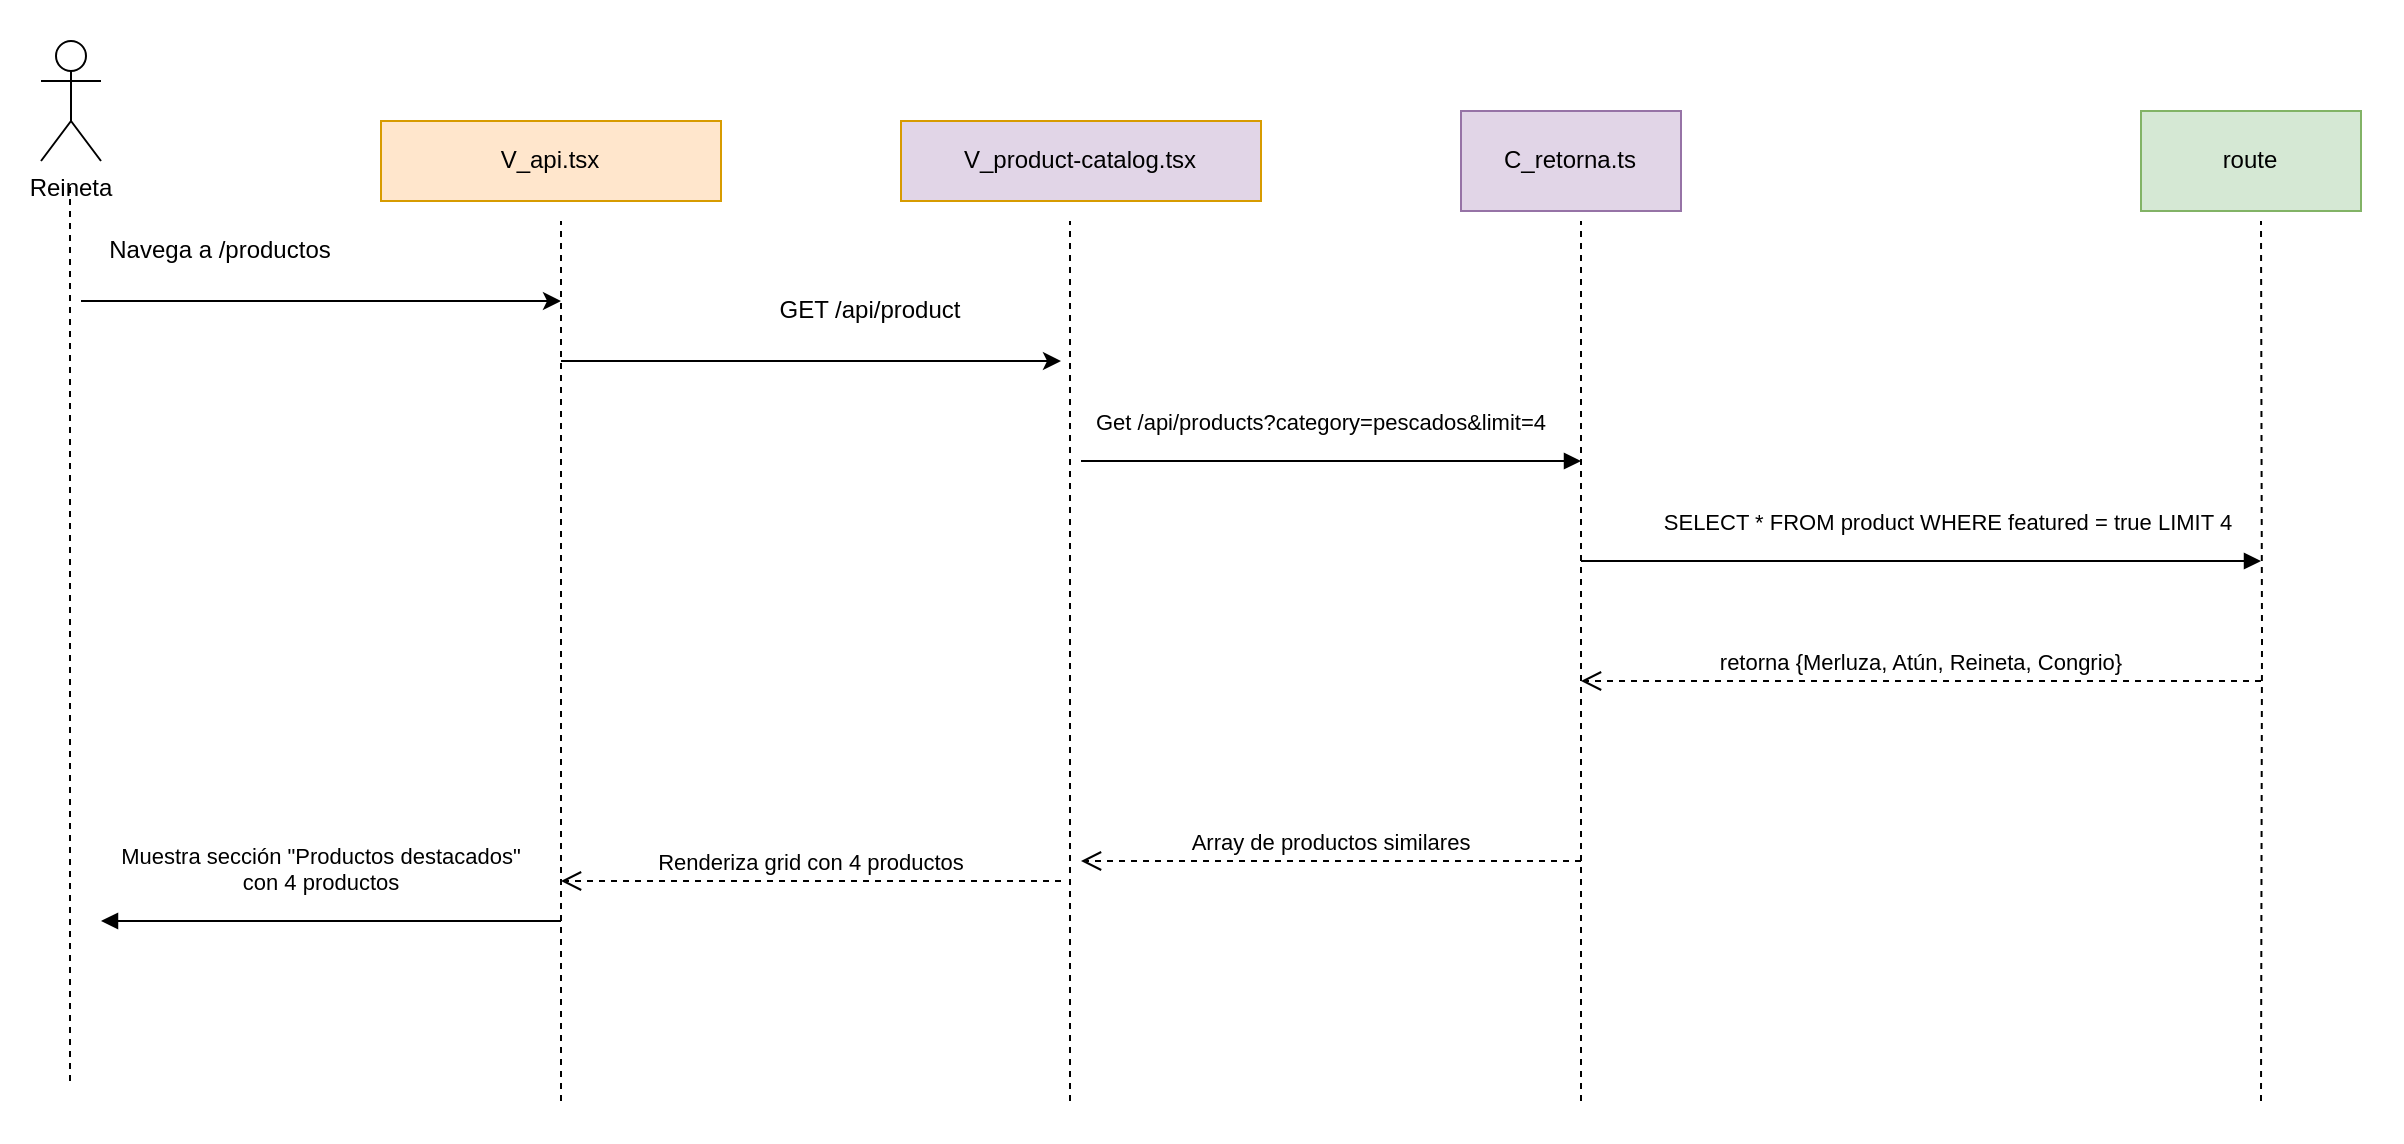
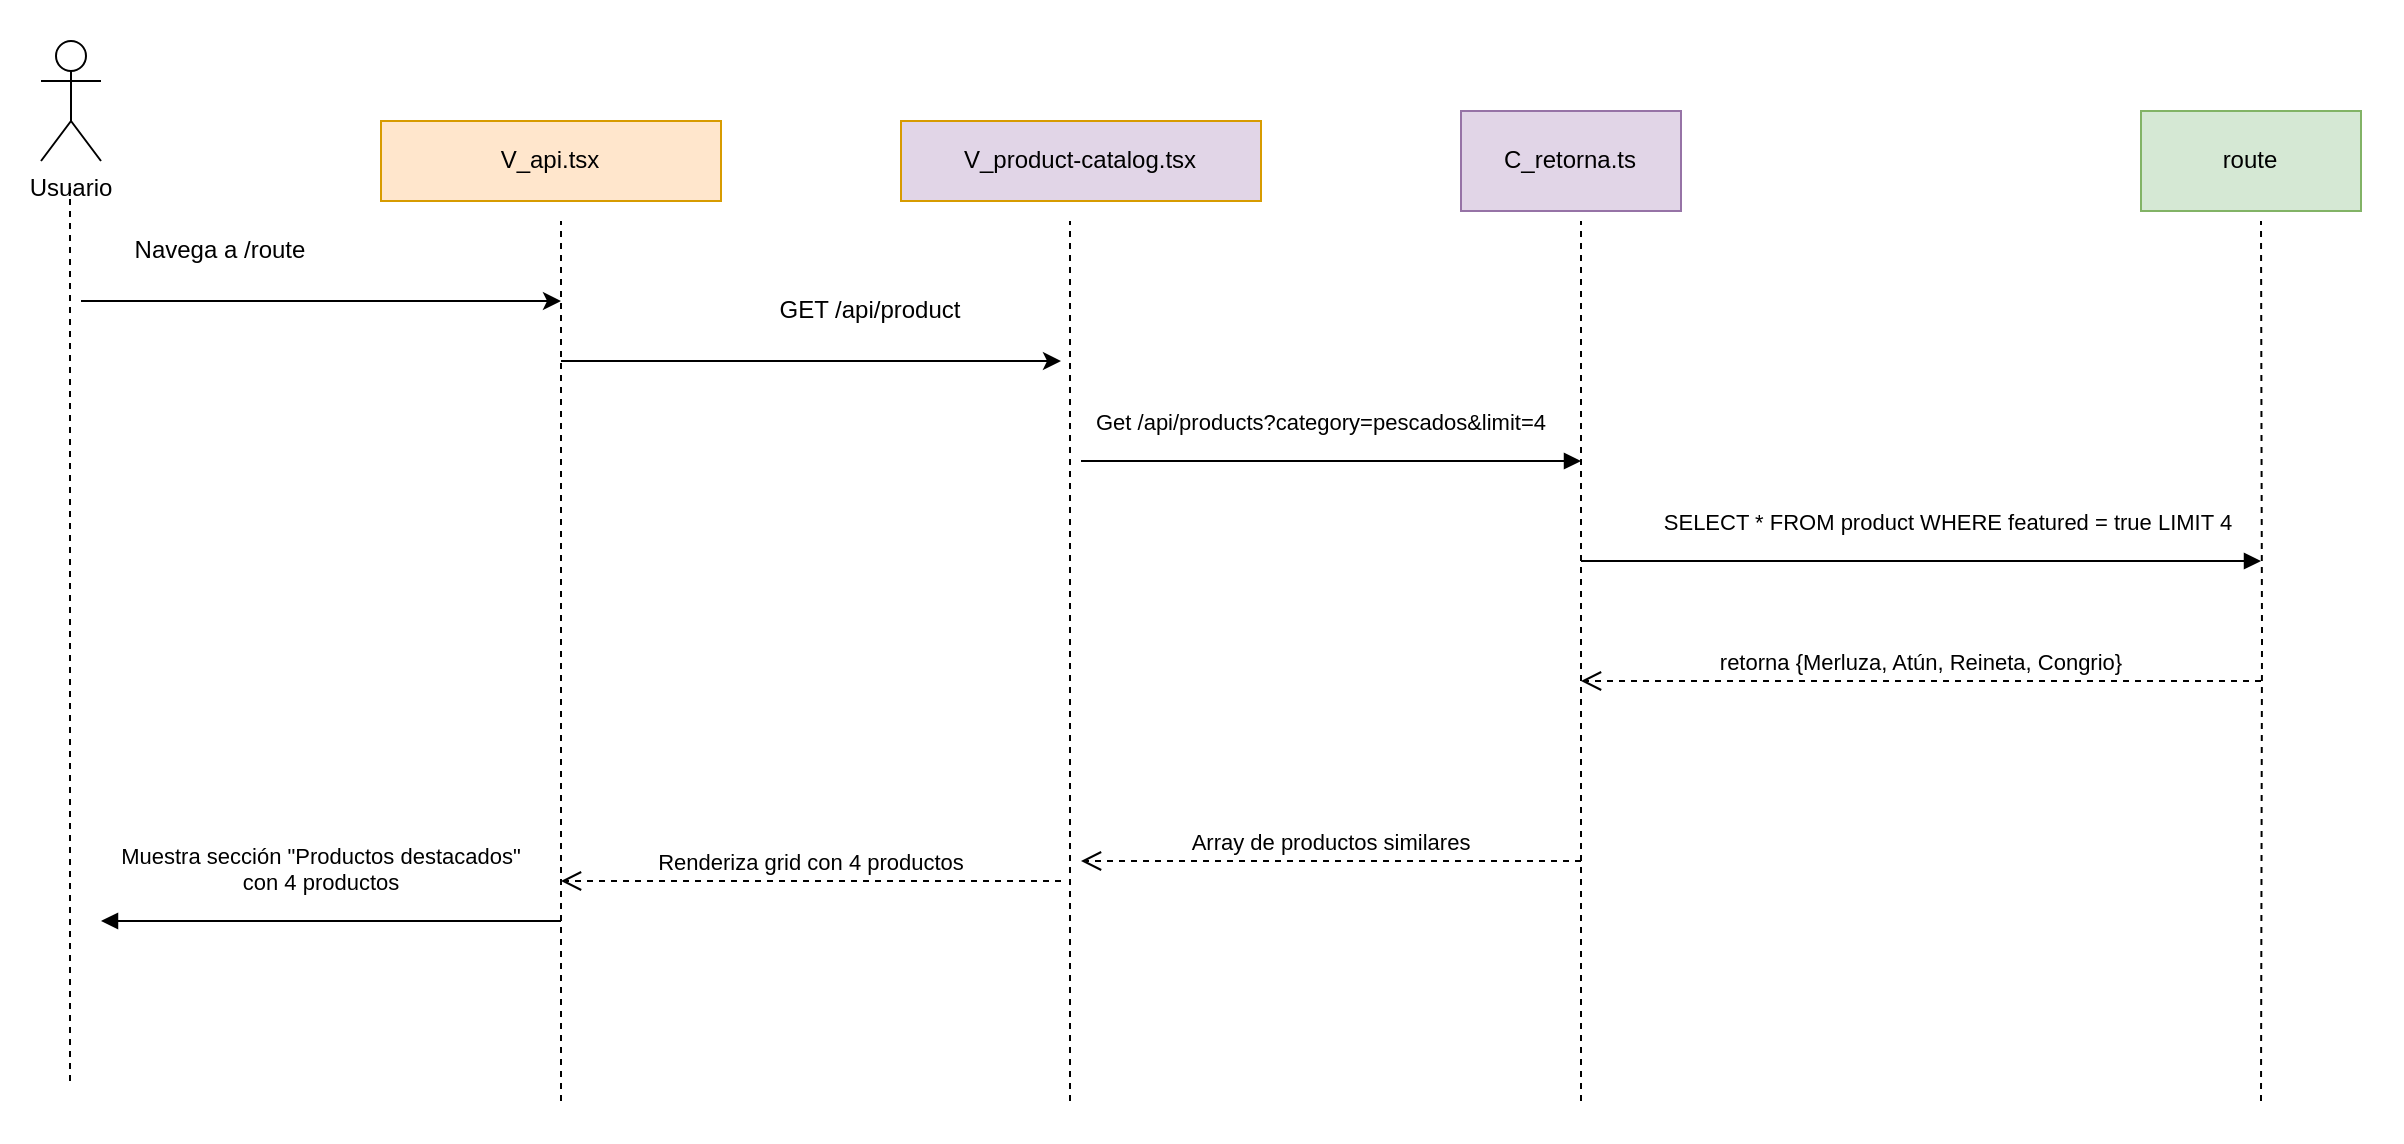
(72, 189) -> (72, 189)
(221, 251) -> (221, 251)
